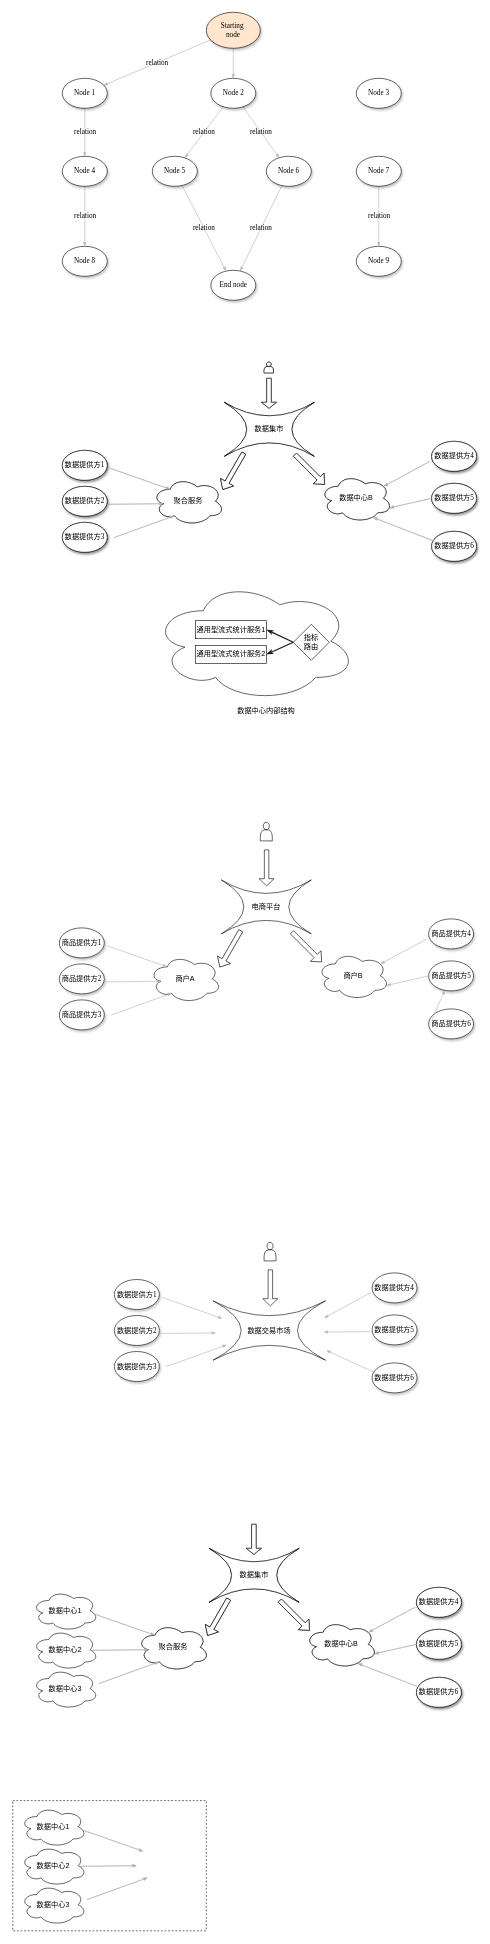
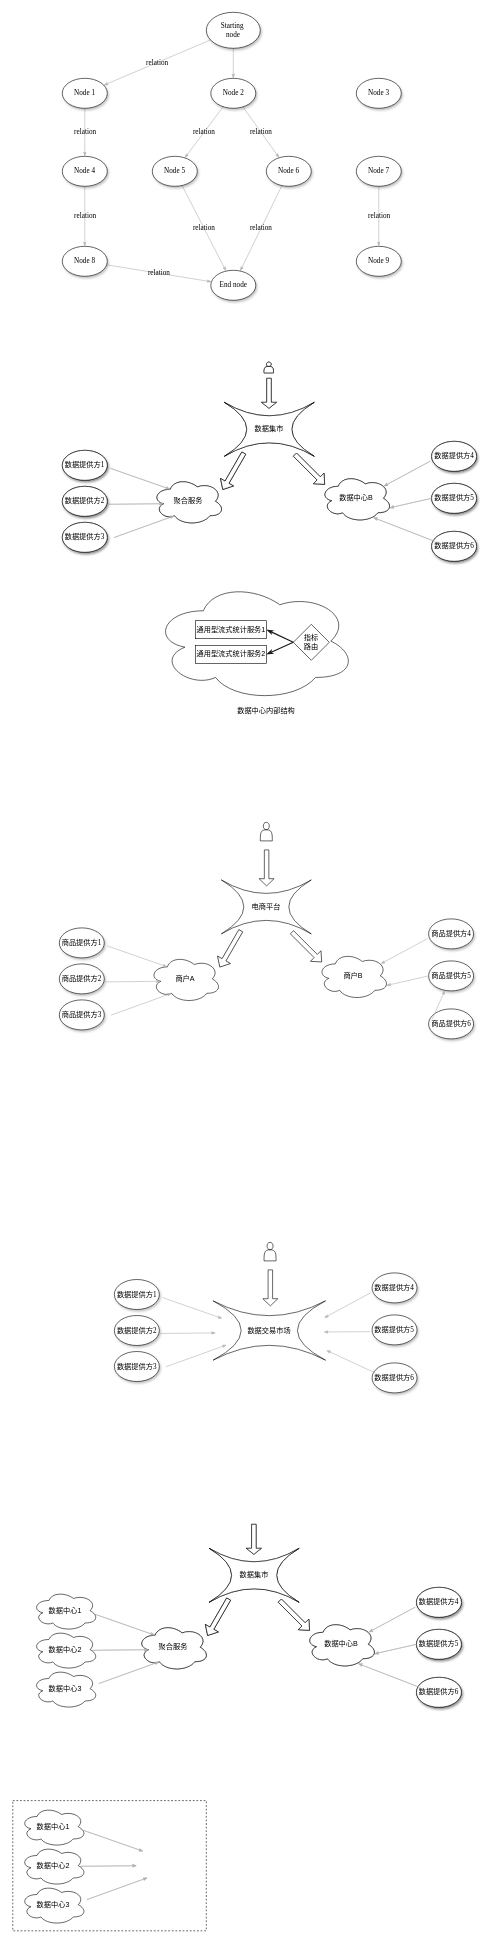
(233, 30) -> (233, 30)
none -> (158, 273)
